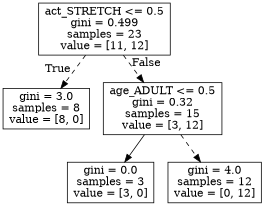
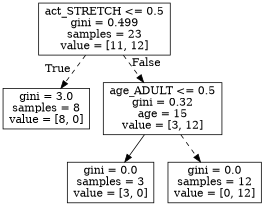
(163, 109) -> (163, 109)
(215, 183) -> (215, 183)
